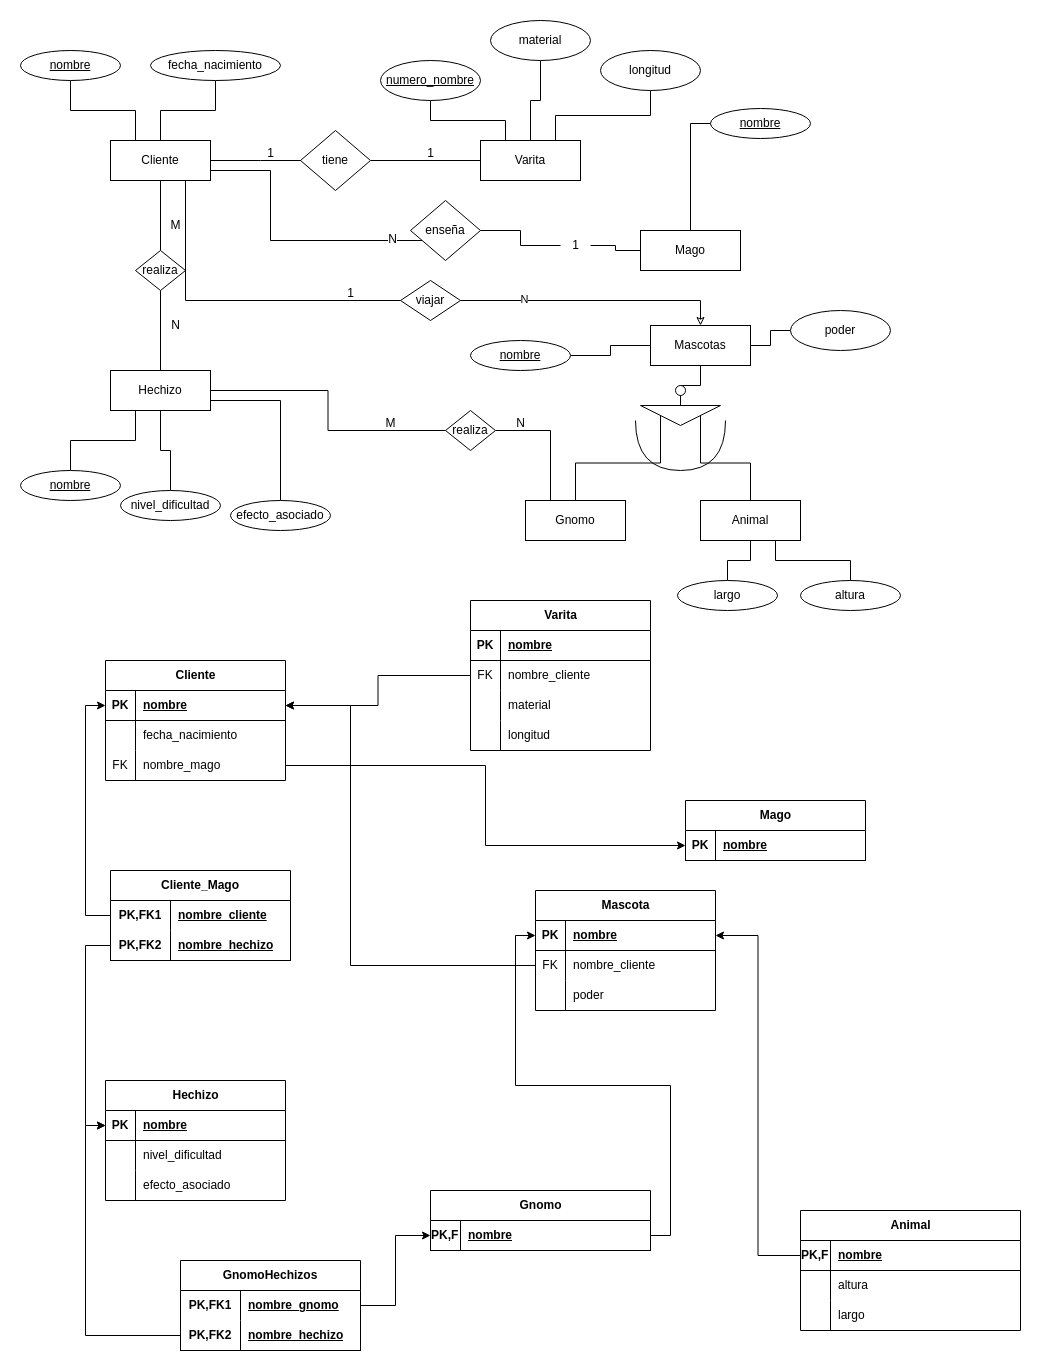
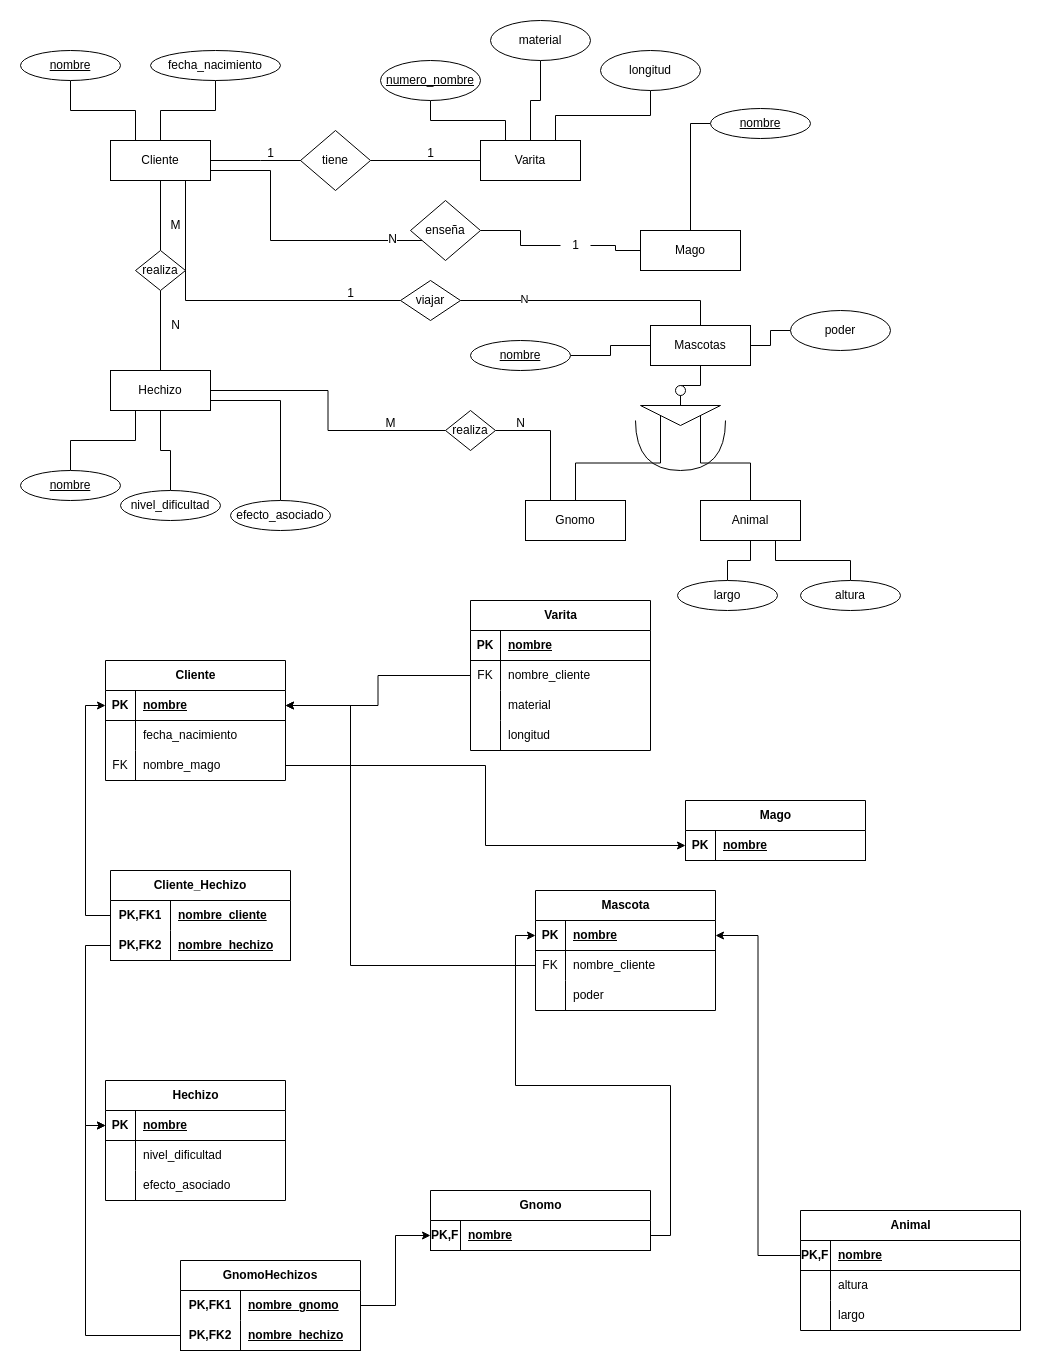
(701, 317) -> (701, 320)
(201, 886) -> (201, 886)
